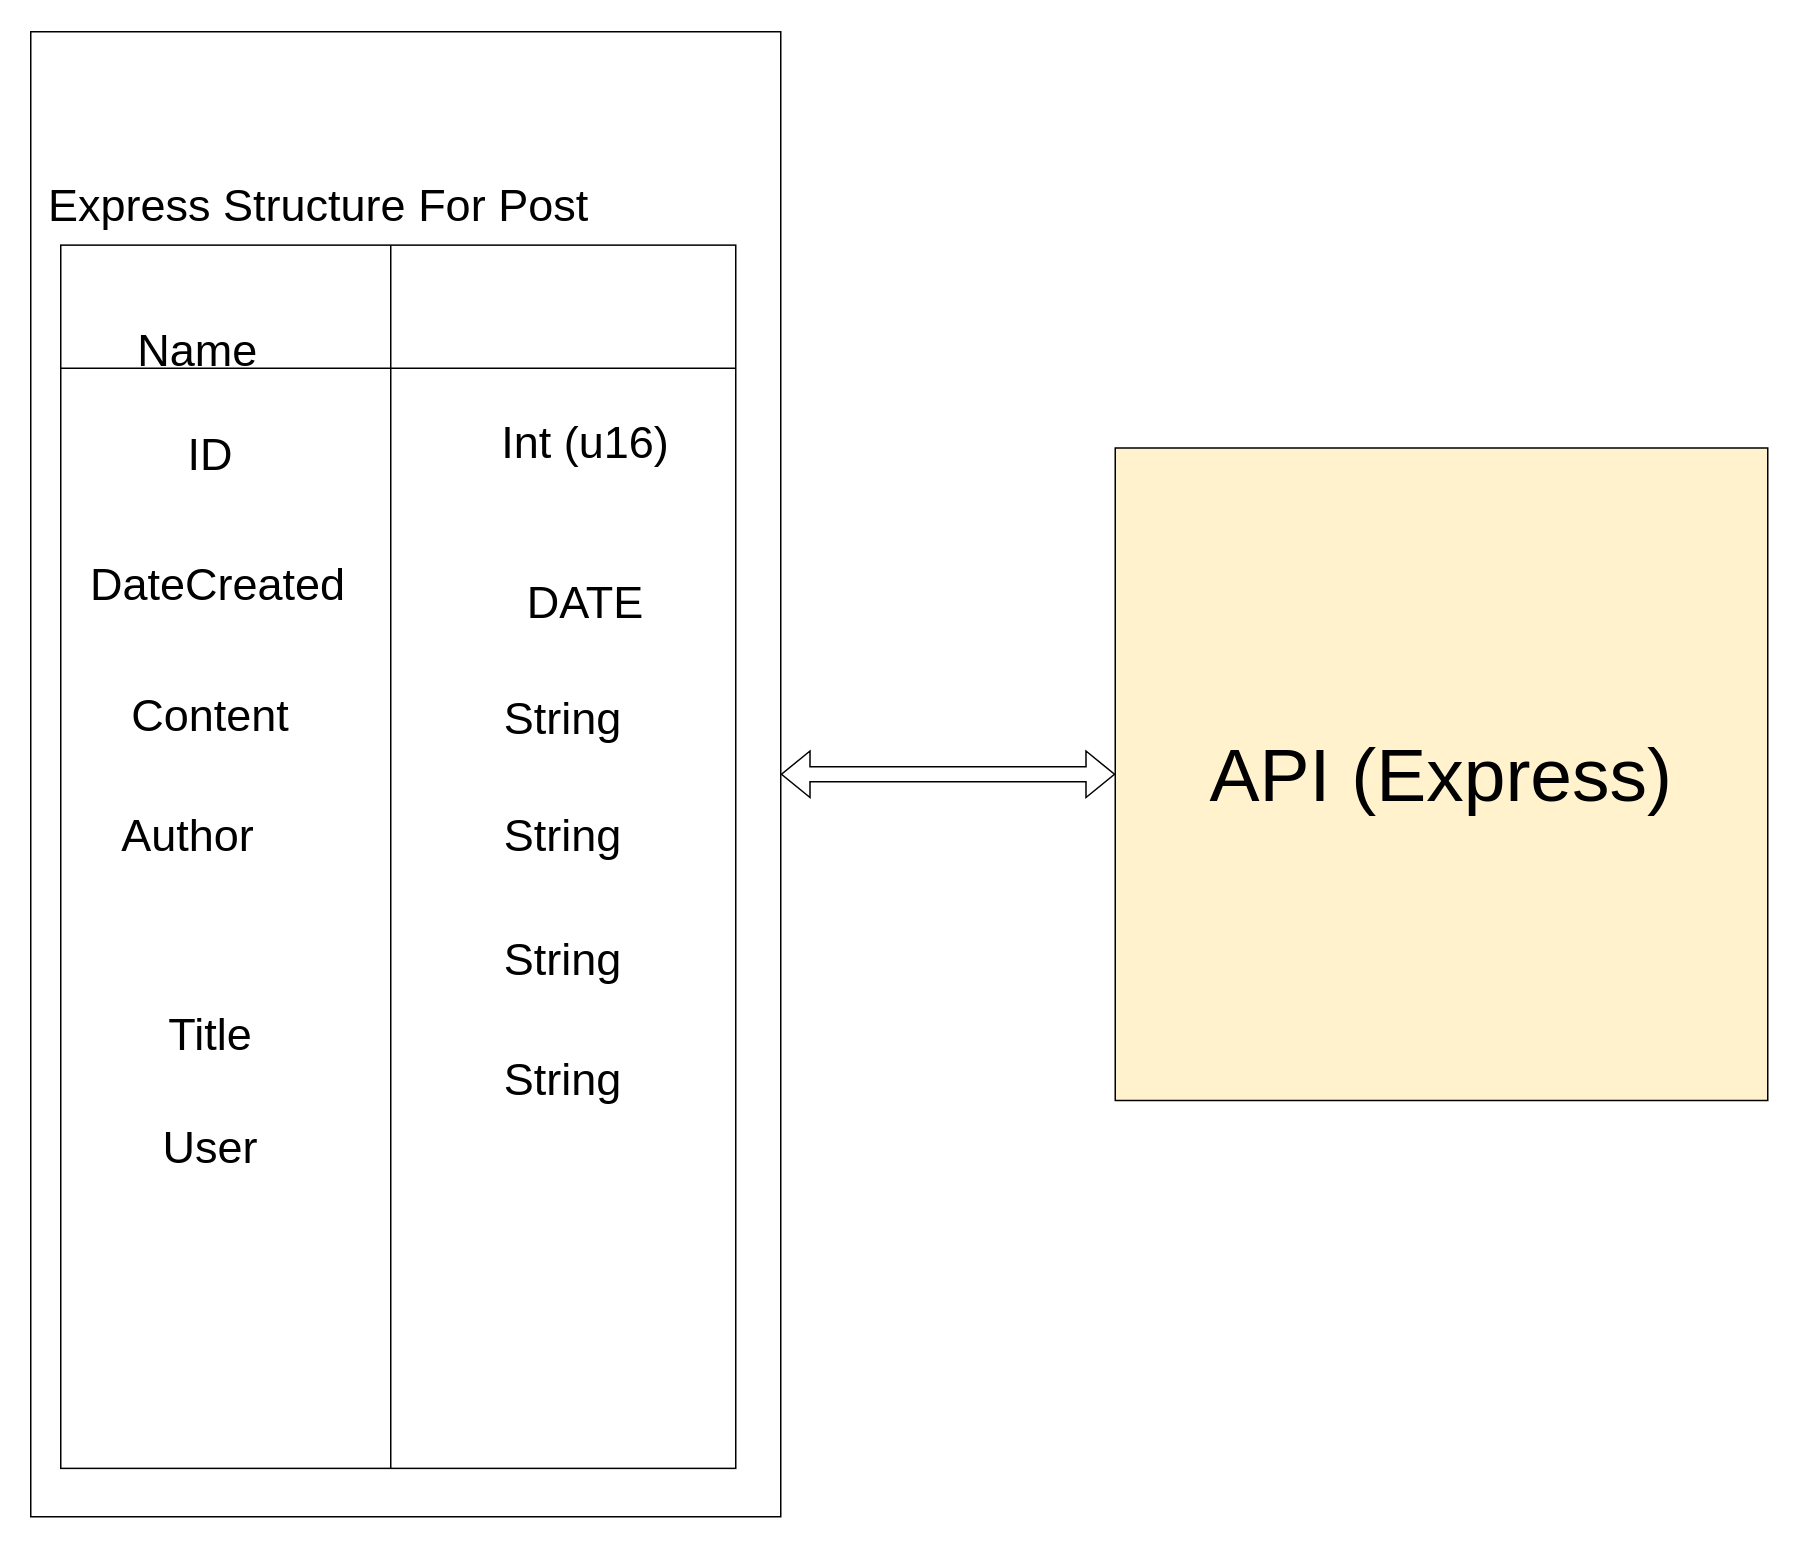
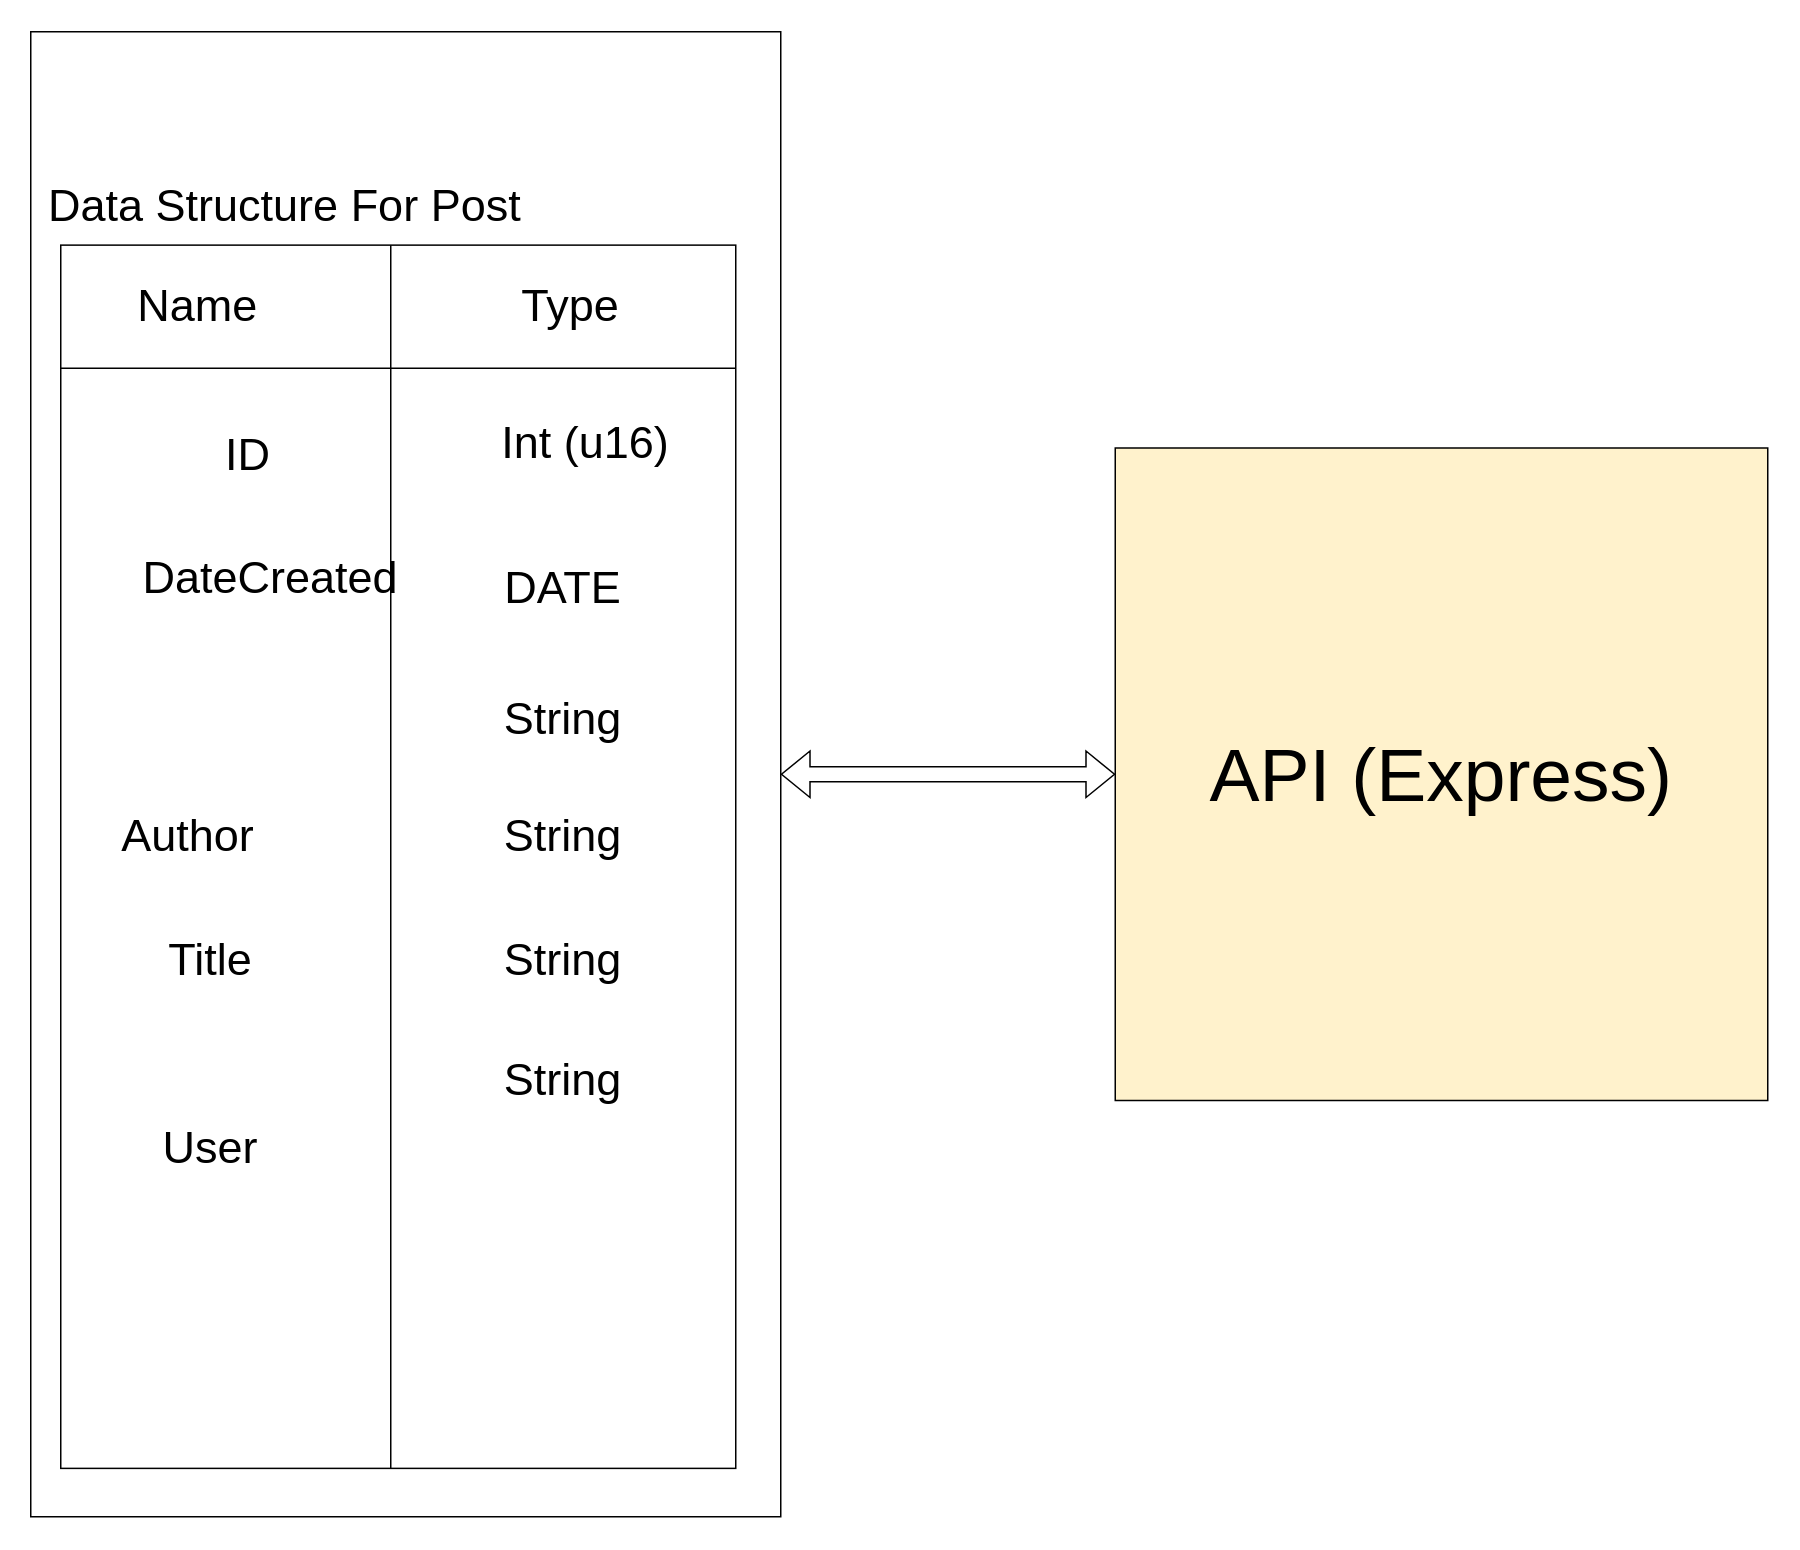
(359, 205) -> (321, 205)
none -> (571, 305)
(198, 350) -> (198, 305)
(211, 453) -> (248, 453)
(218, 584) -> (271, 576)
(586, 603) -> (563, 588)
(211, 714) -> none
(211, 1034) -> (211, 959)
